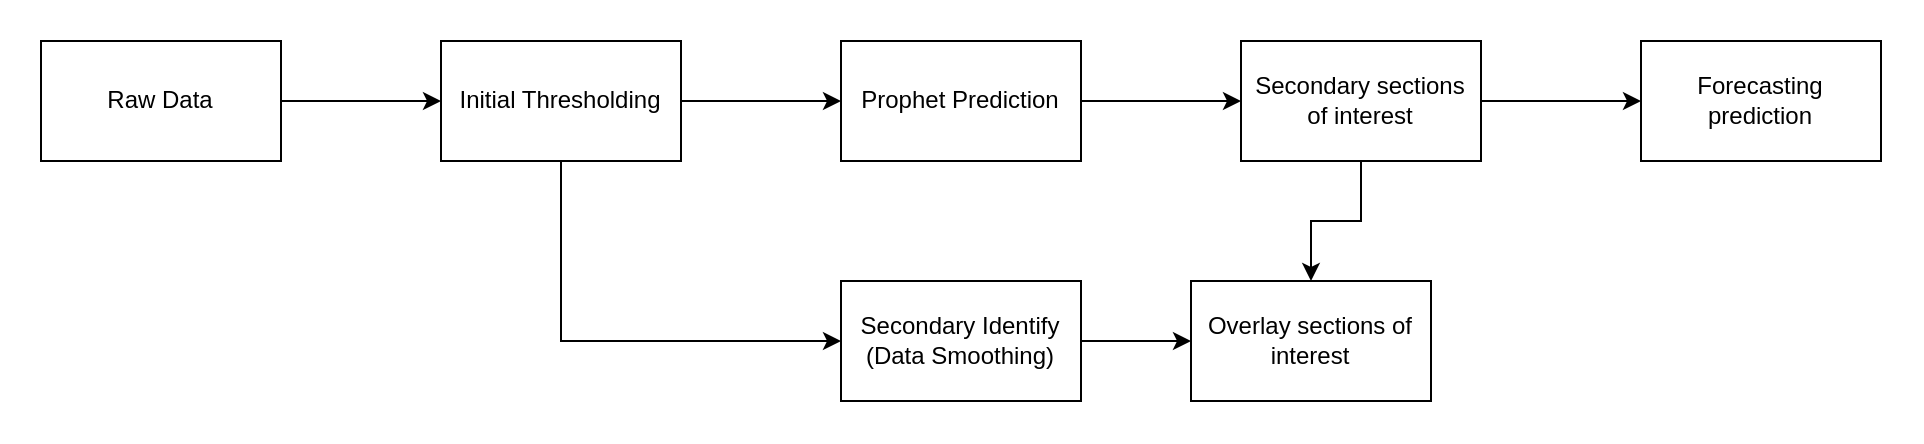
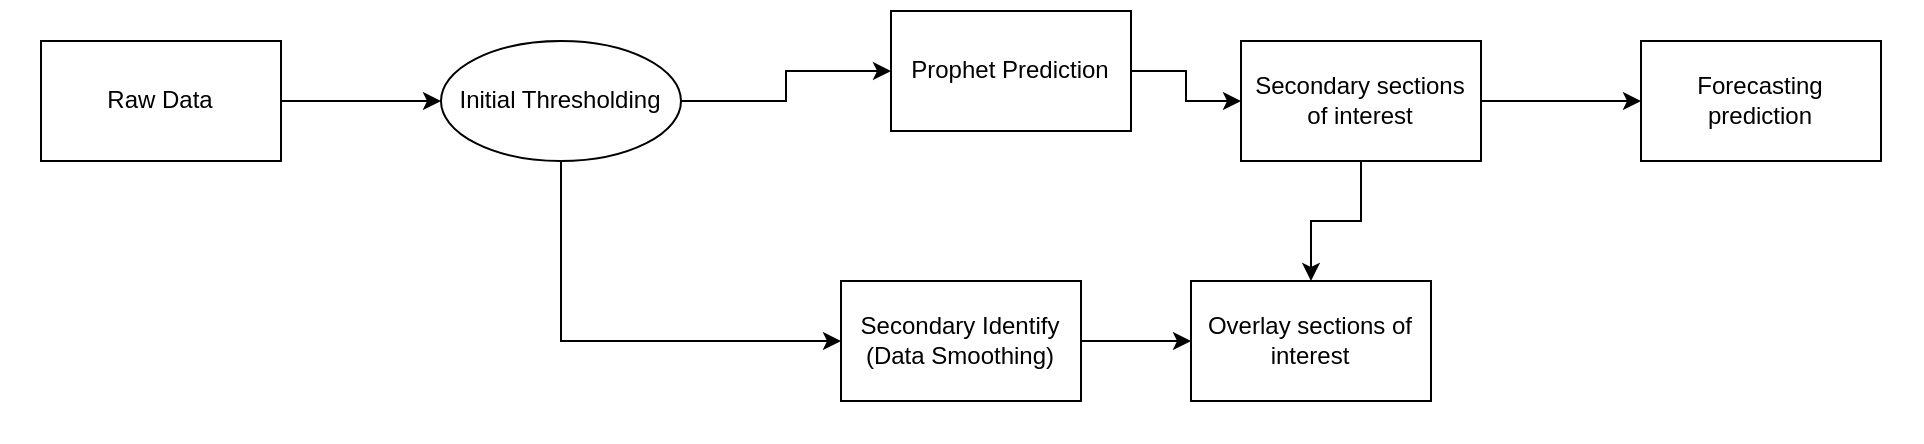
(561, 101) -> (561, 101)
(961, 101) -> (1011, 71)
